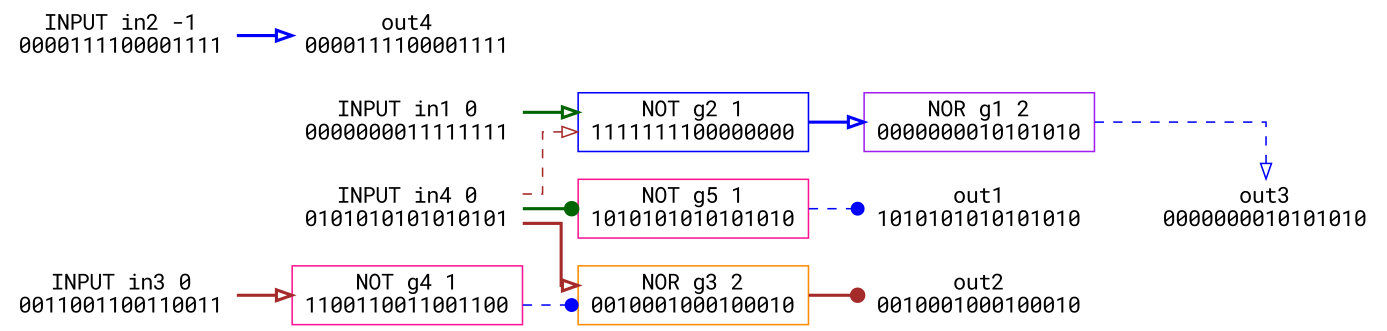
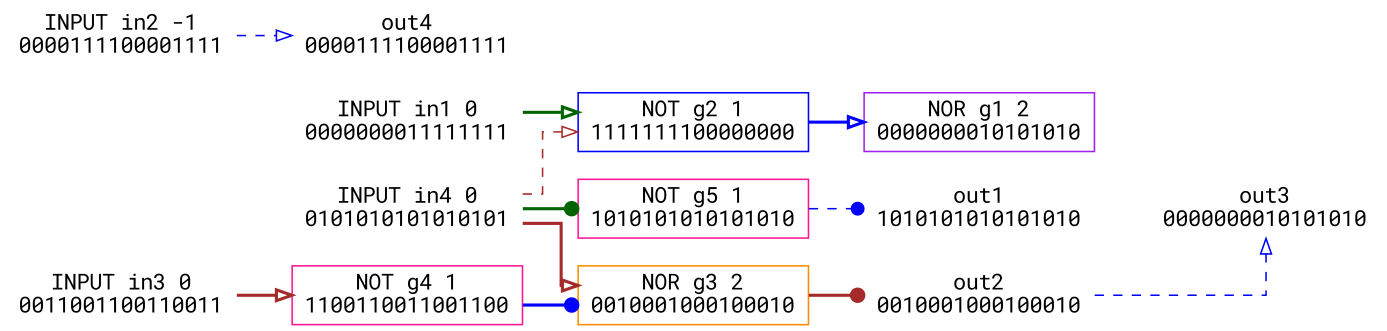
(257, 36) -> (257, 36)
(1201, 122) -> (1201, 295)
(544, 305) -> (544, 305)
